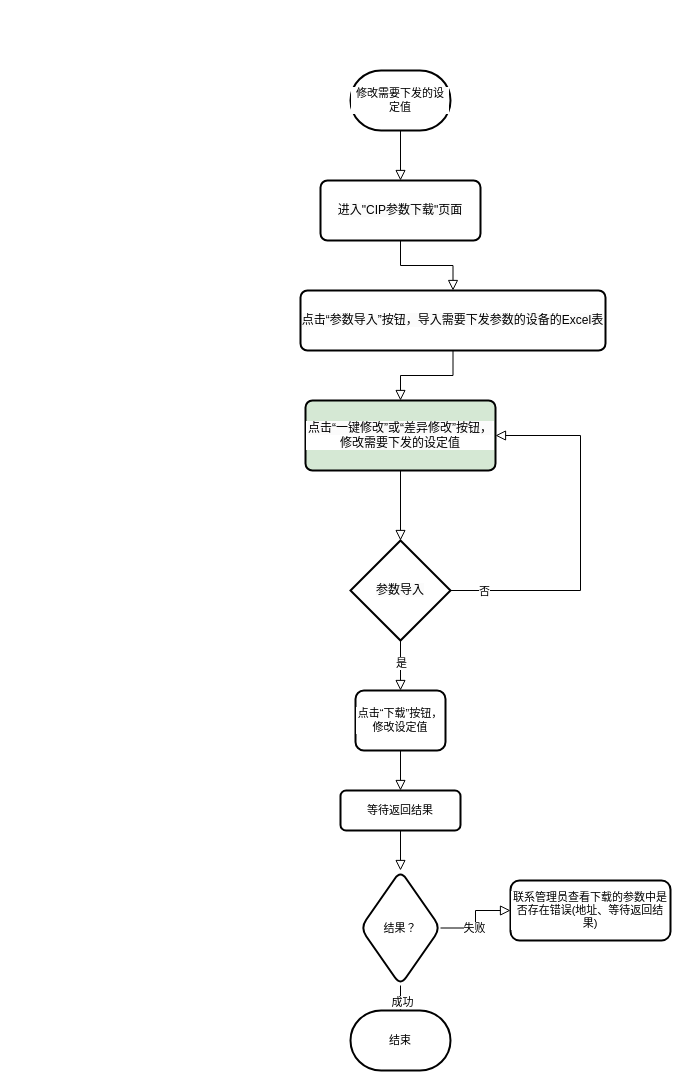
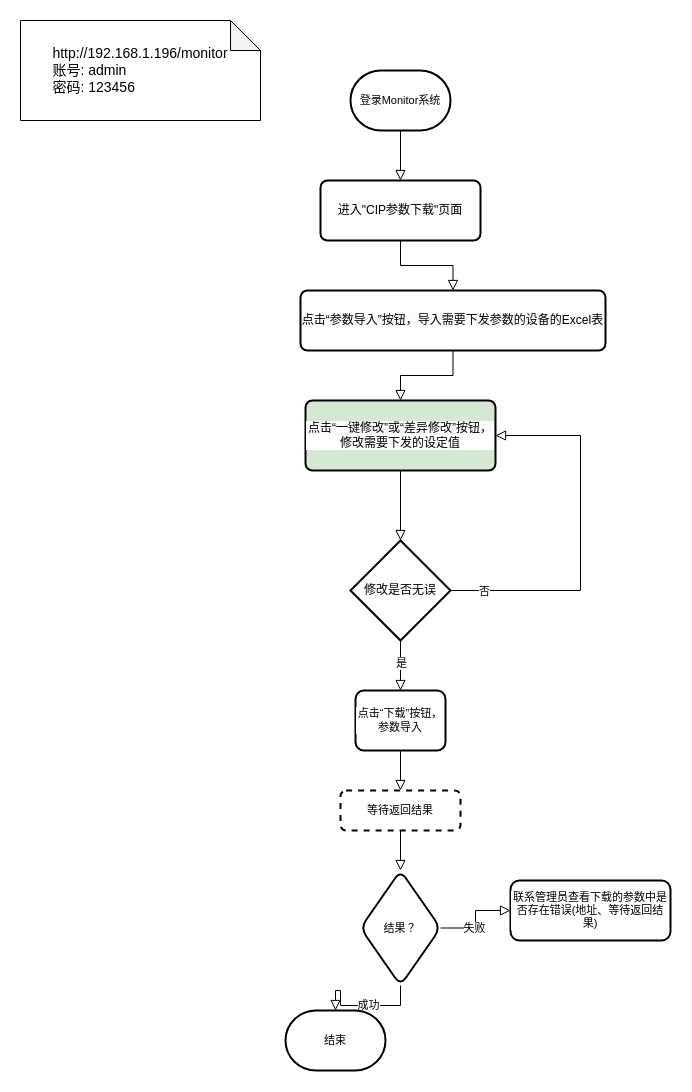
none -> (141, 71)
(401, 101) -> (401, 101)
(401, 591) -> (401, 591)
(401, 721) -> (401, 721)
(401, 811) -> (401, 811)
(401, 1041) -> (336, 1041)
